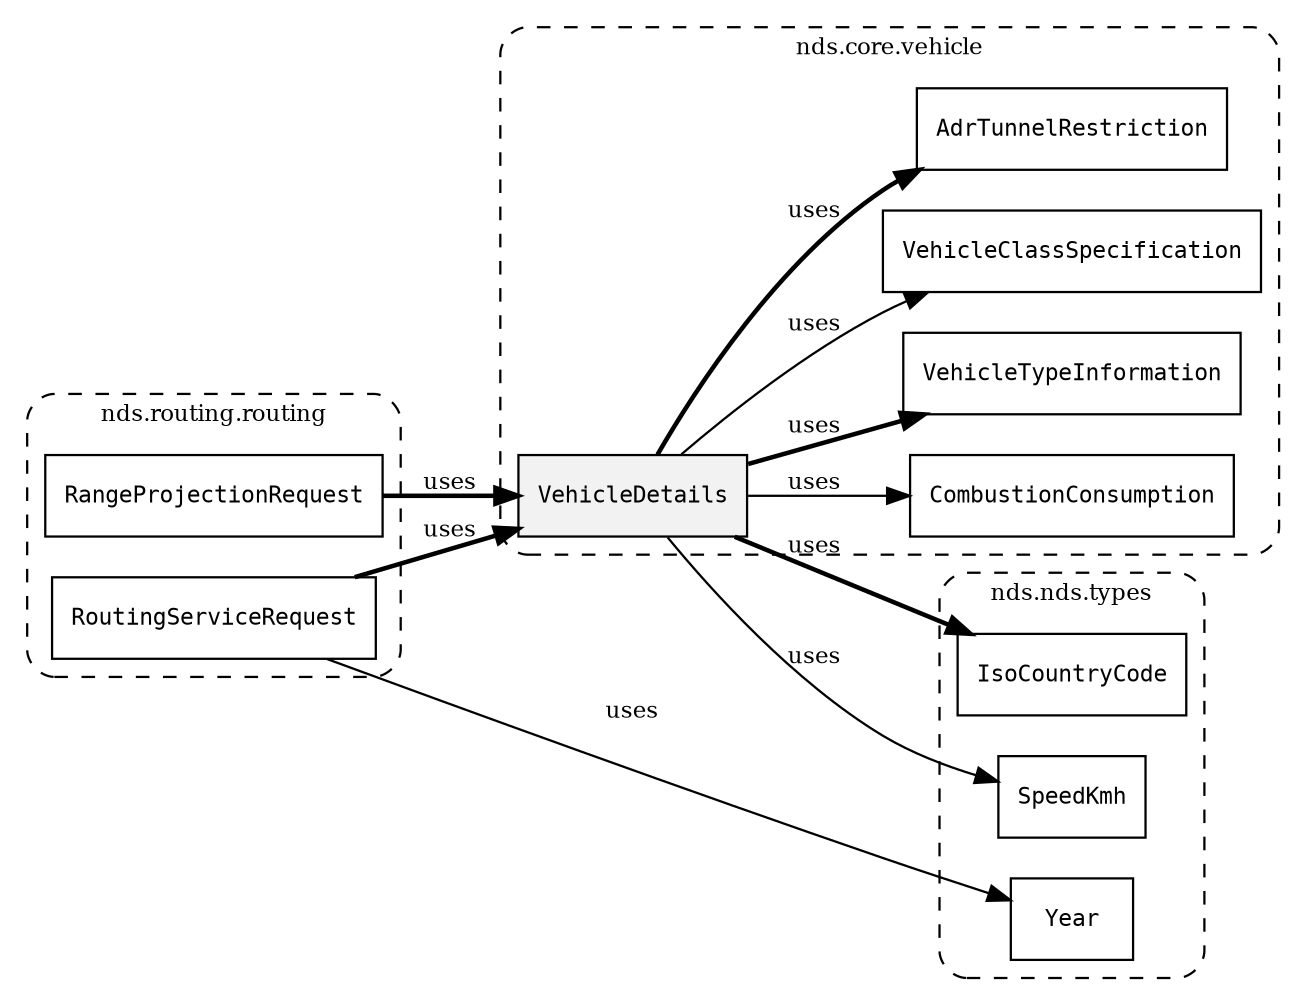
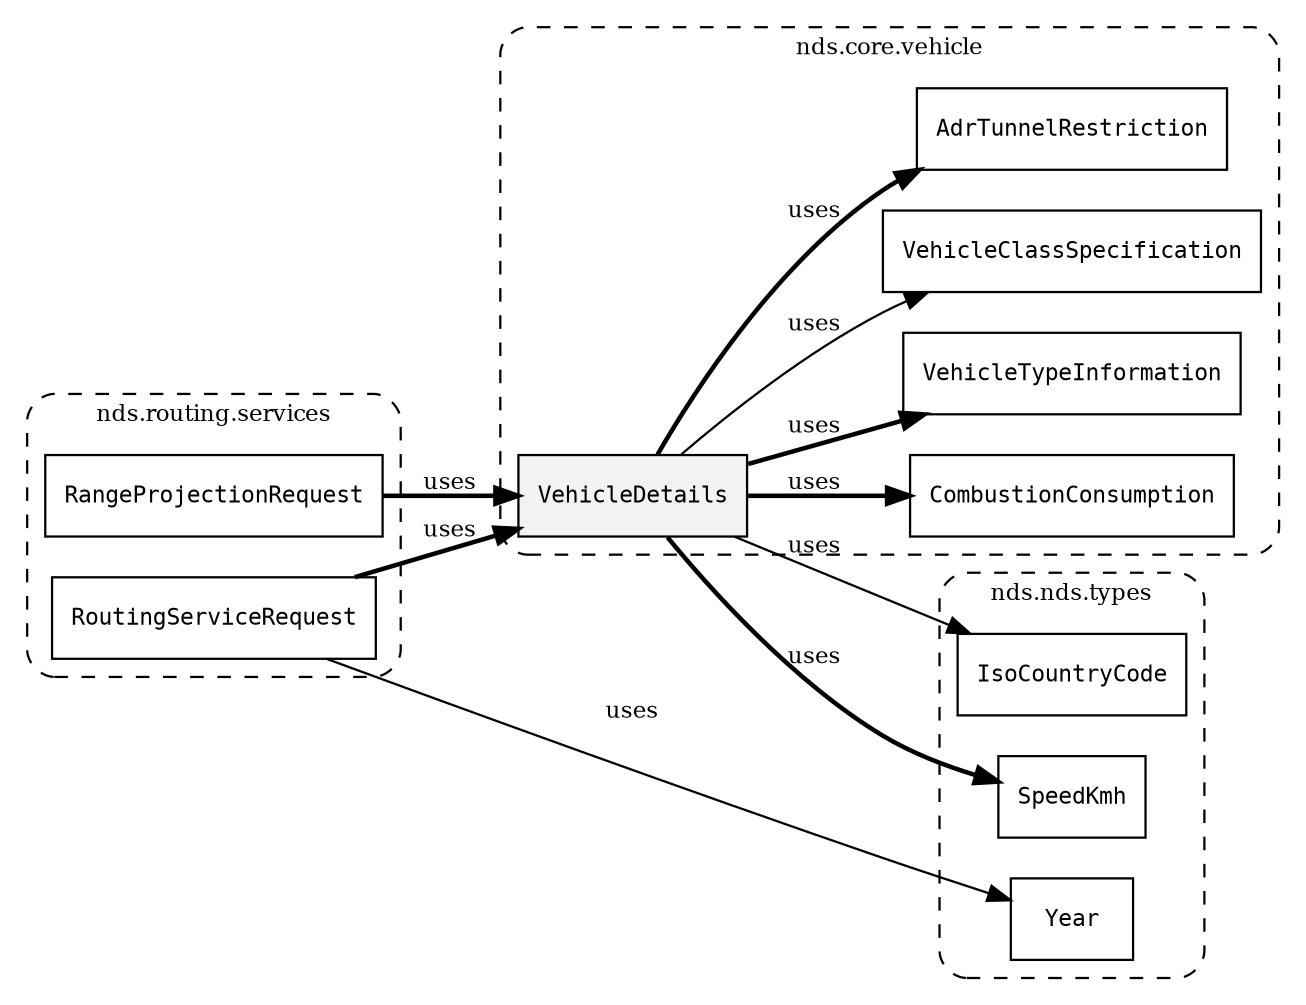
(214, 415) -> (214, 415)
(817, 496) -> (817, 496)
(842, 581) -> (842, 581)
(805, 679) -> (805, 679)
